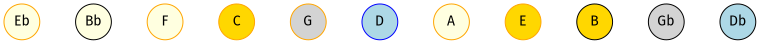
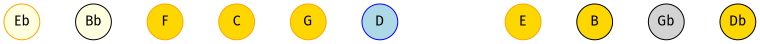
(165, 22) -> (165, 22)
(308, 22) -> (308, 22)
(451, 22) -> none
(738, 22) -> (738, 22)
